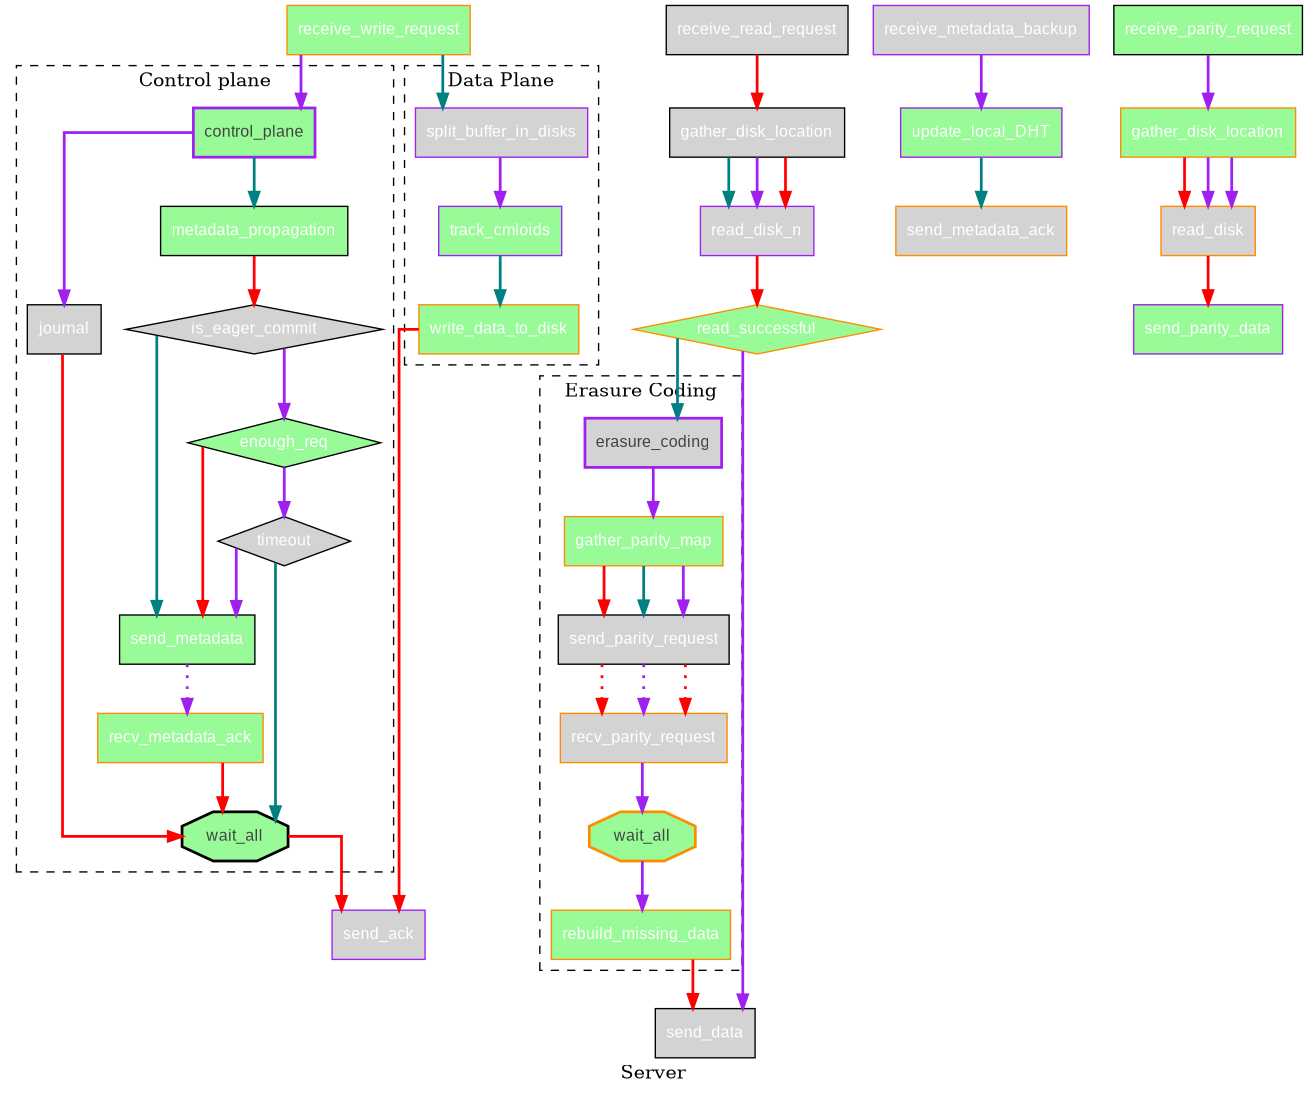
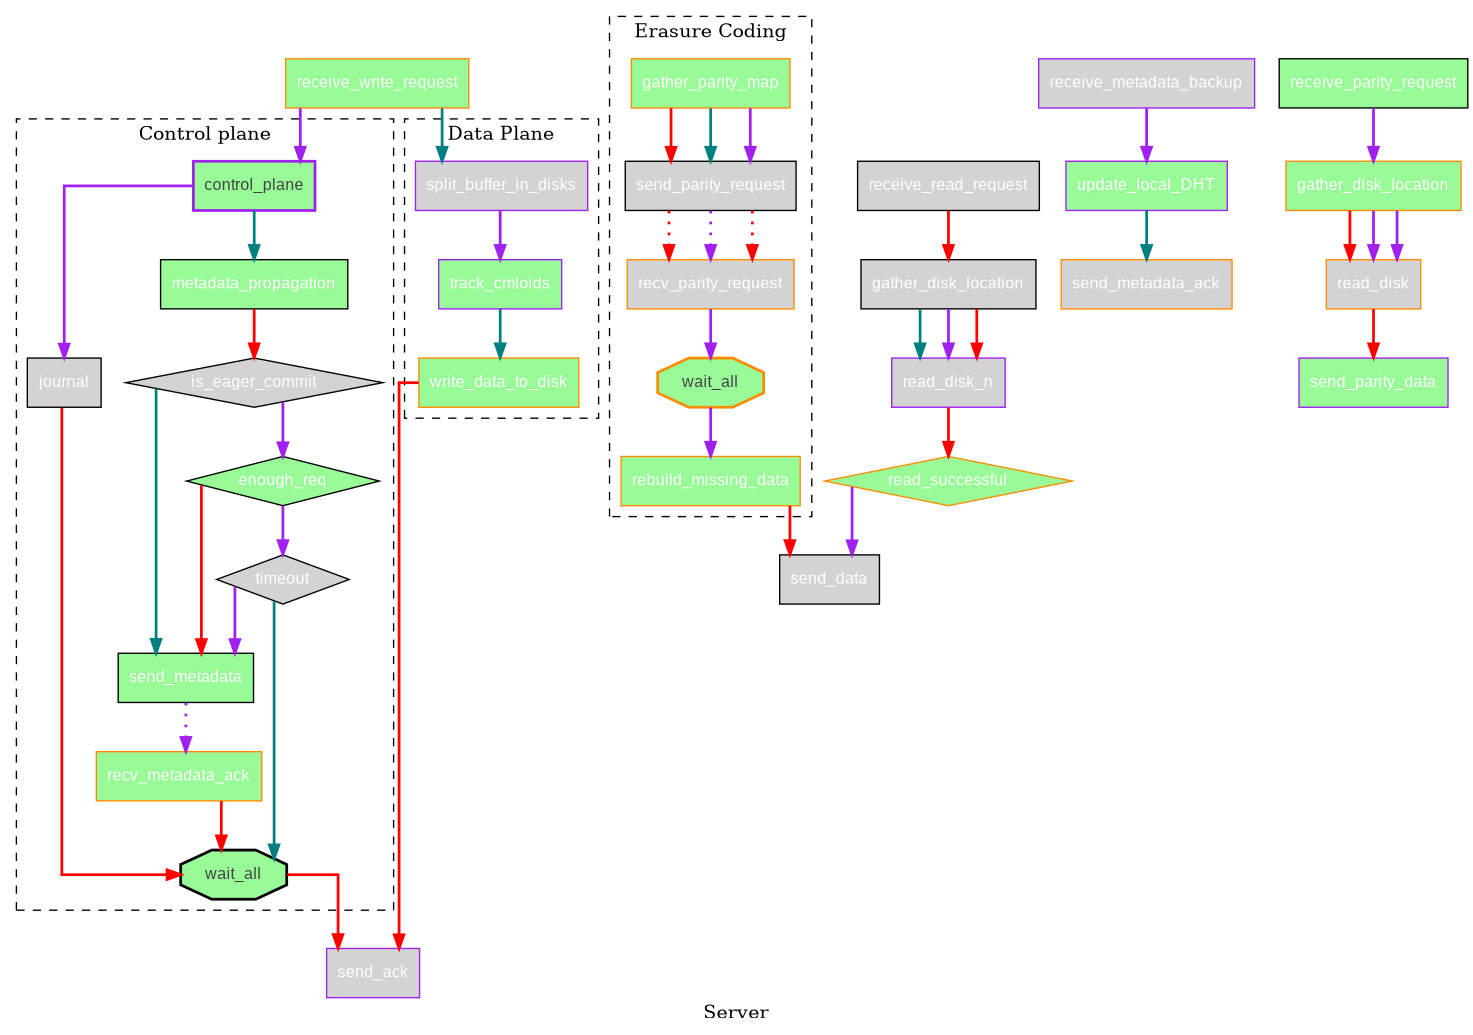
(653, 443) -> none
